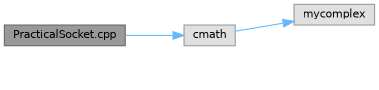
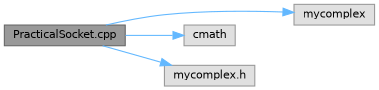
(259, 27) -> (194, 12)
none -> (210, 76)
